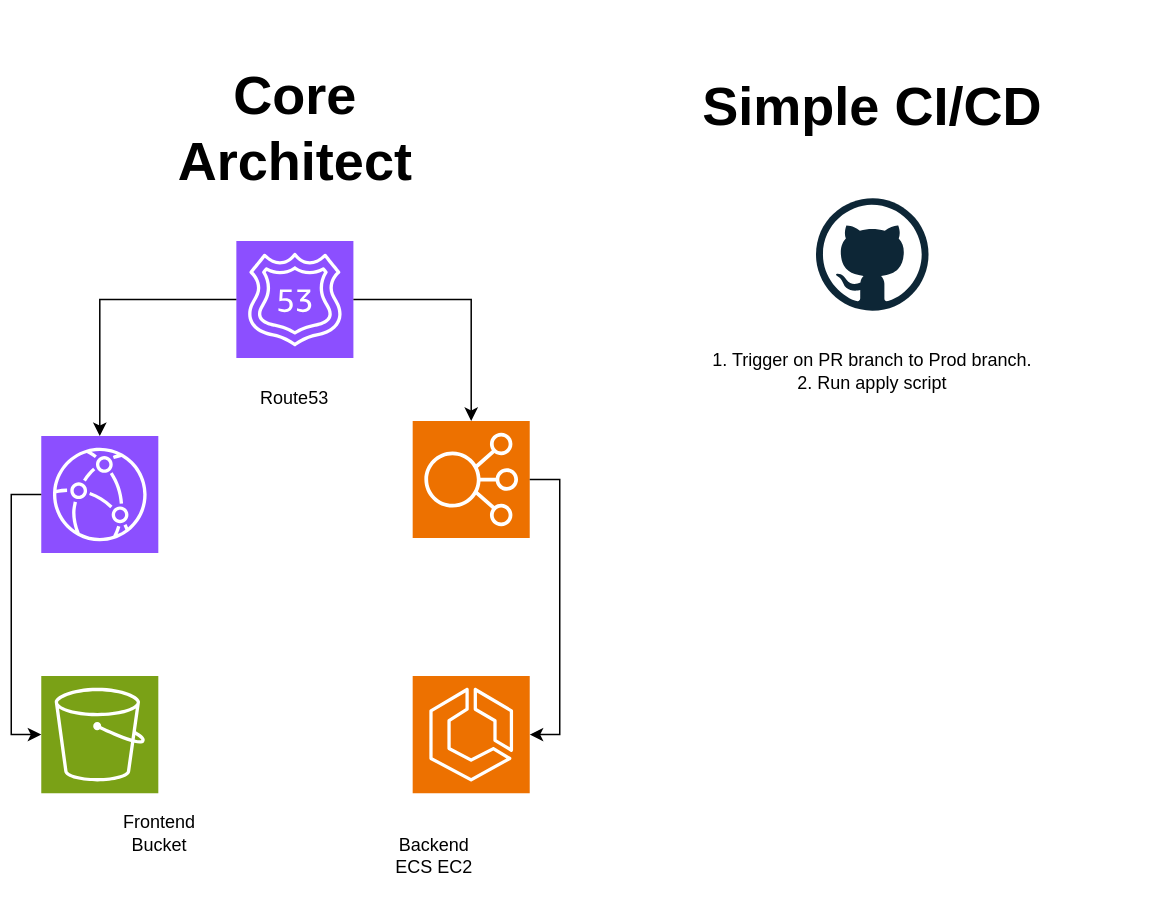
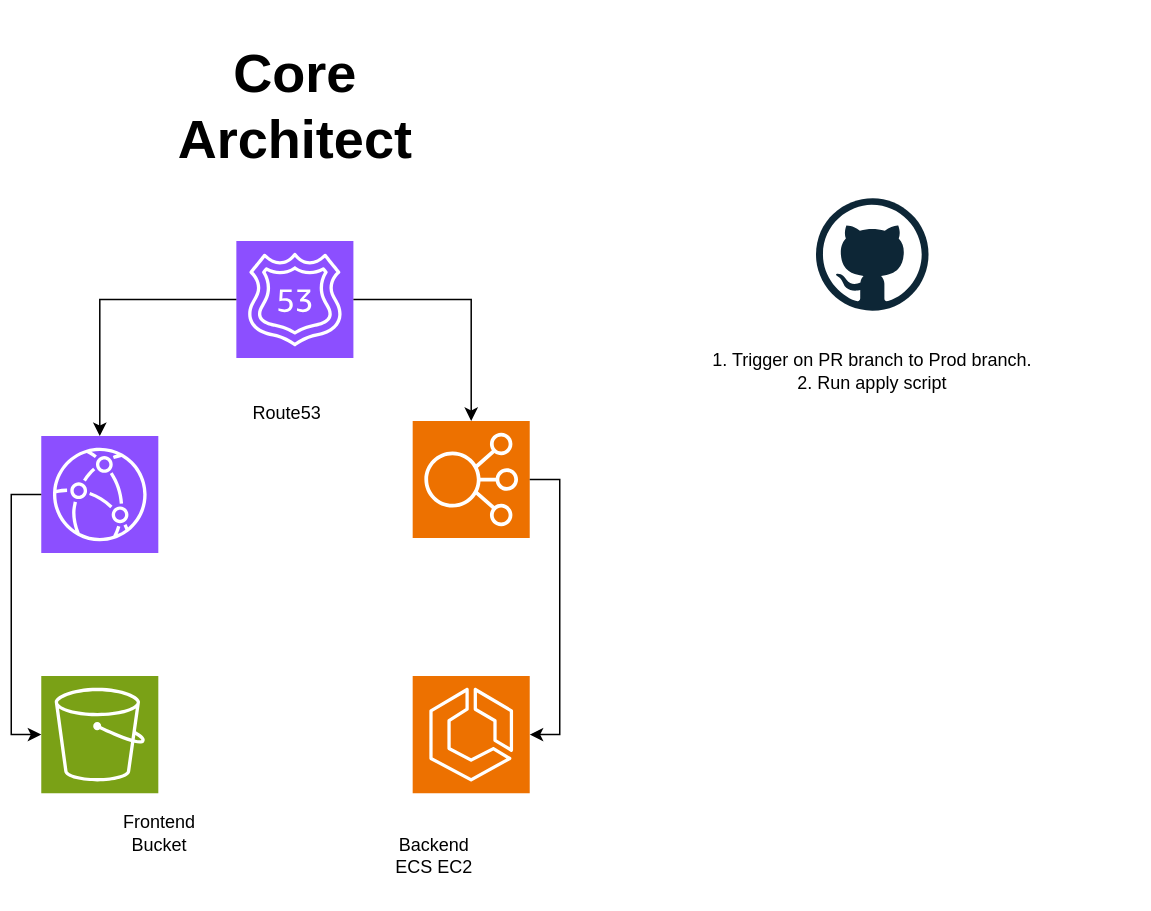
(872, 106) -> none
(295, 128) -> (295, 106)
(295, 398) -> (287, 413)
